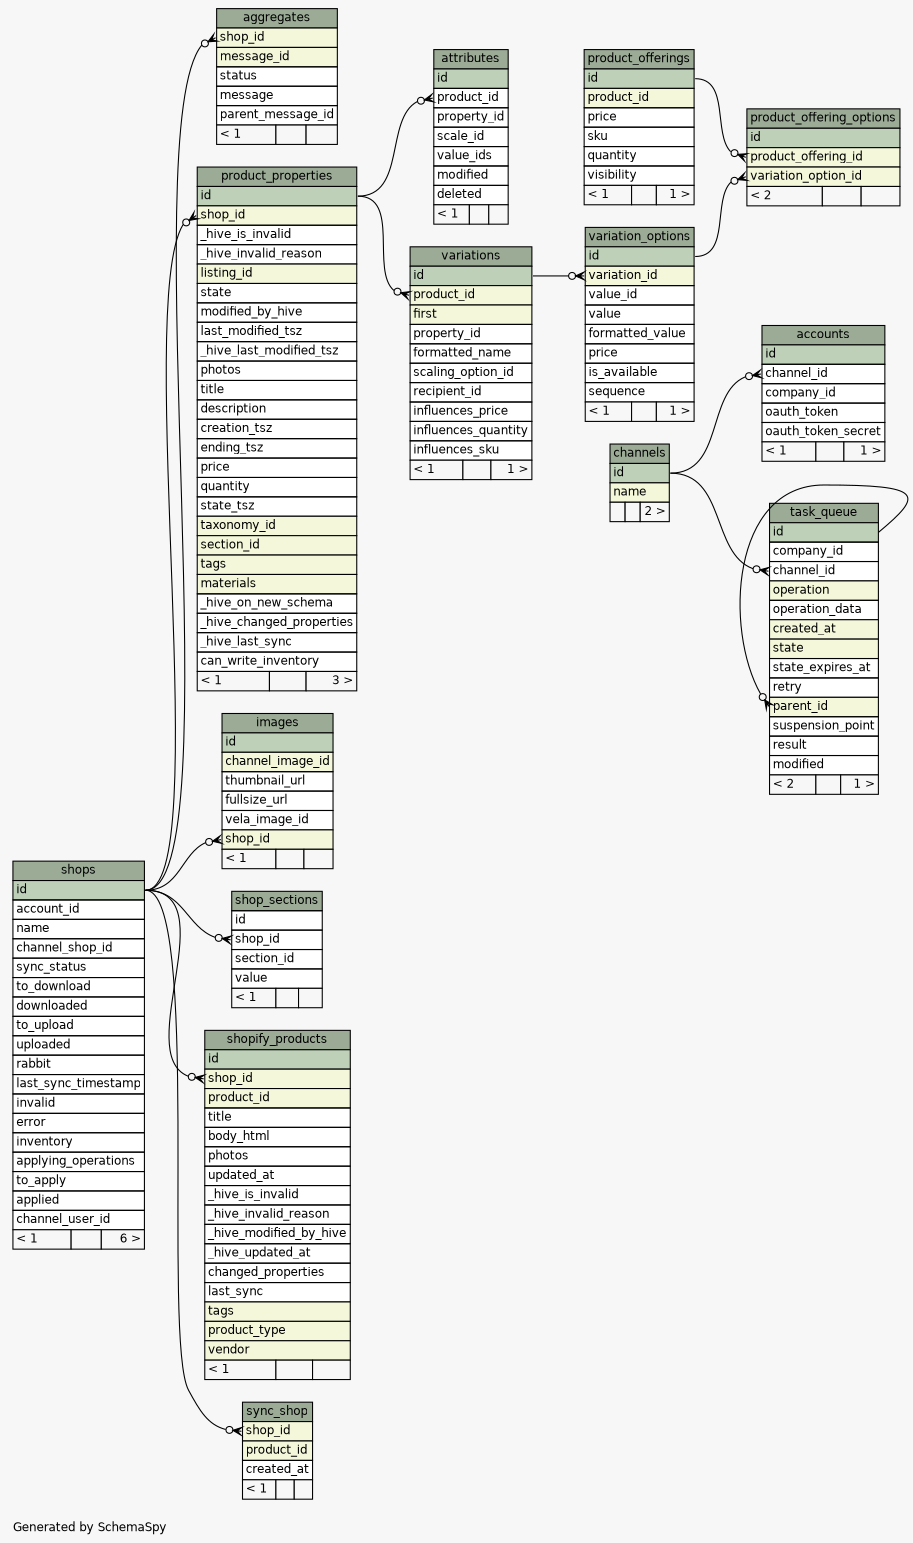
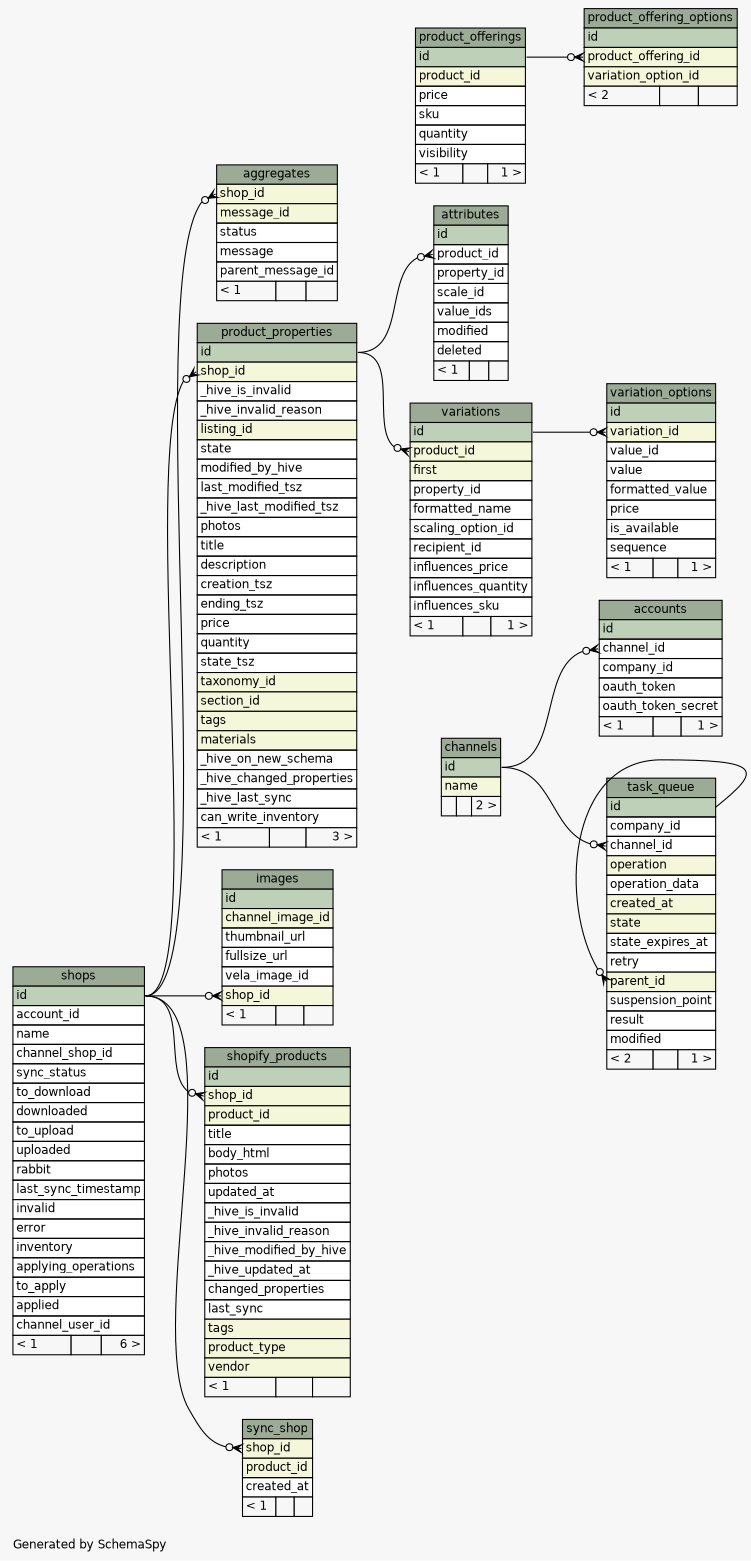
(720, 225) -> none
(277, 950) -> none
